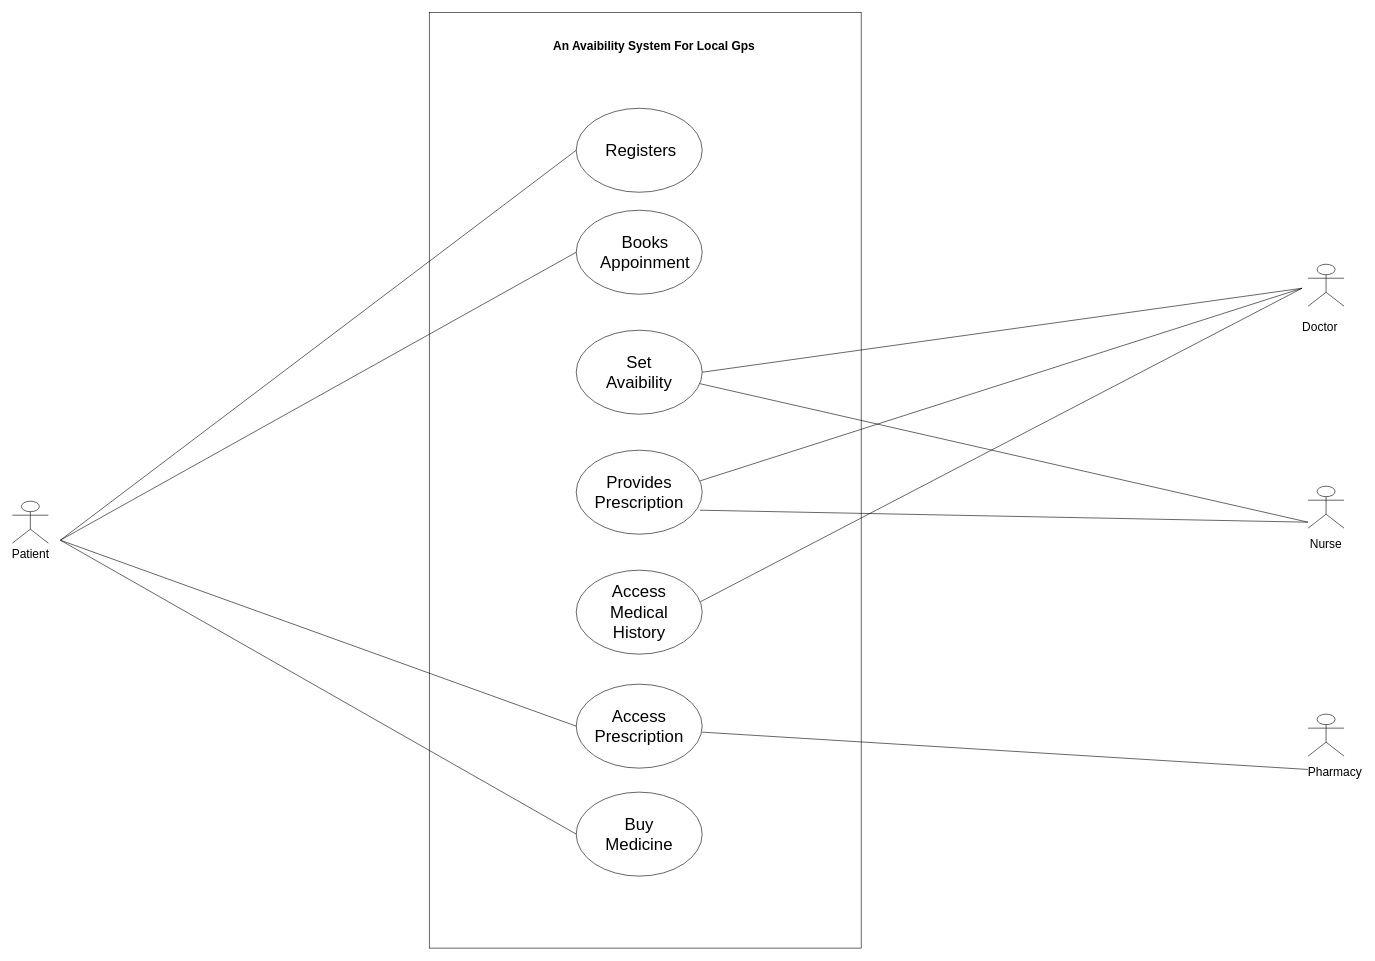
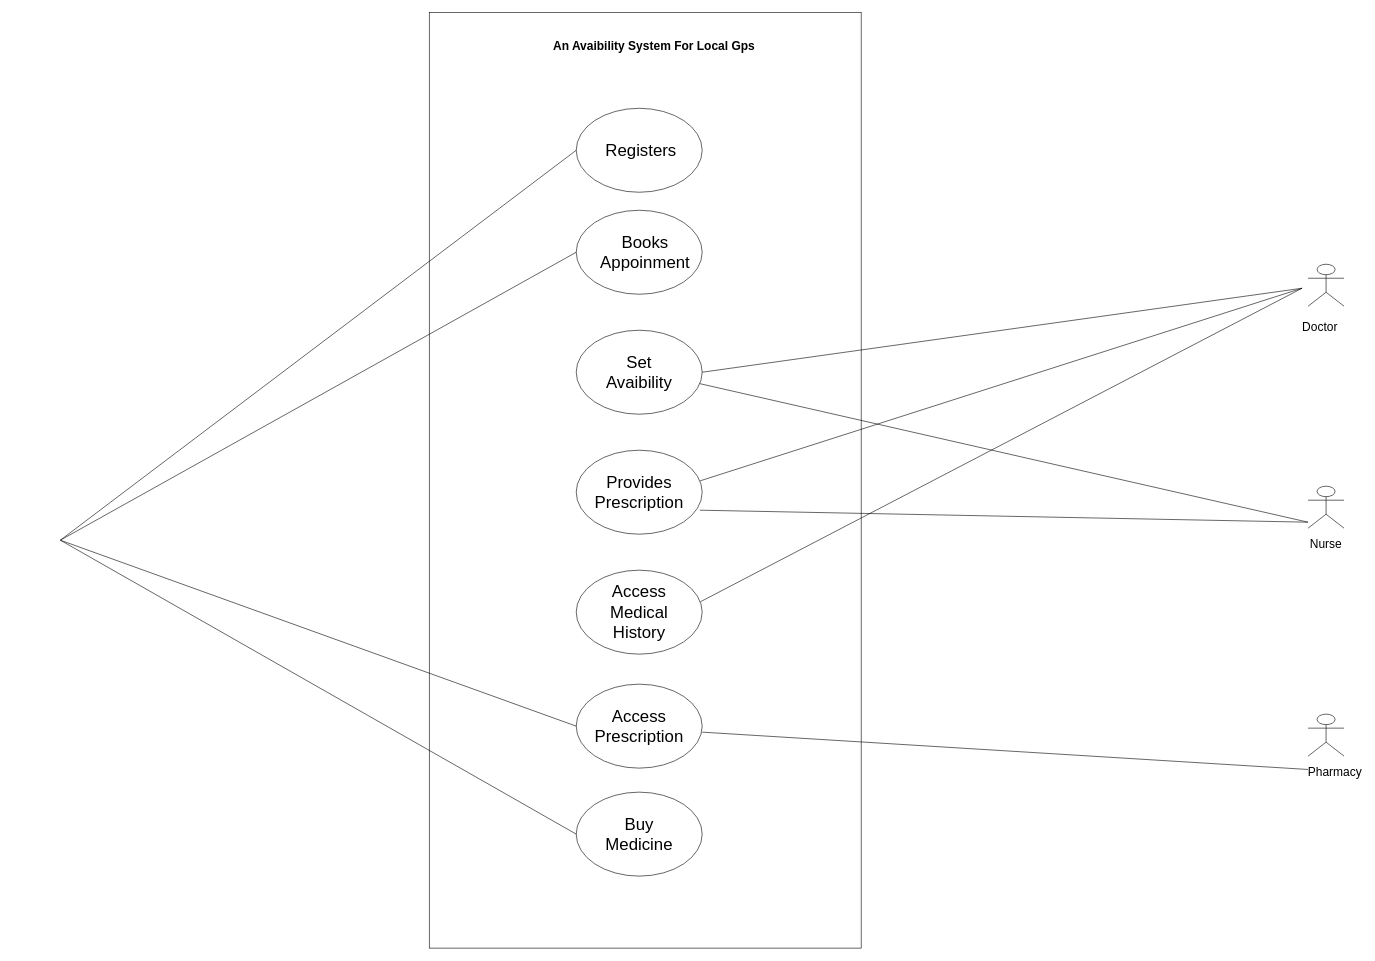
(30, 522) -> none
